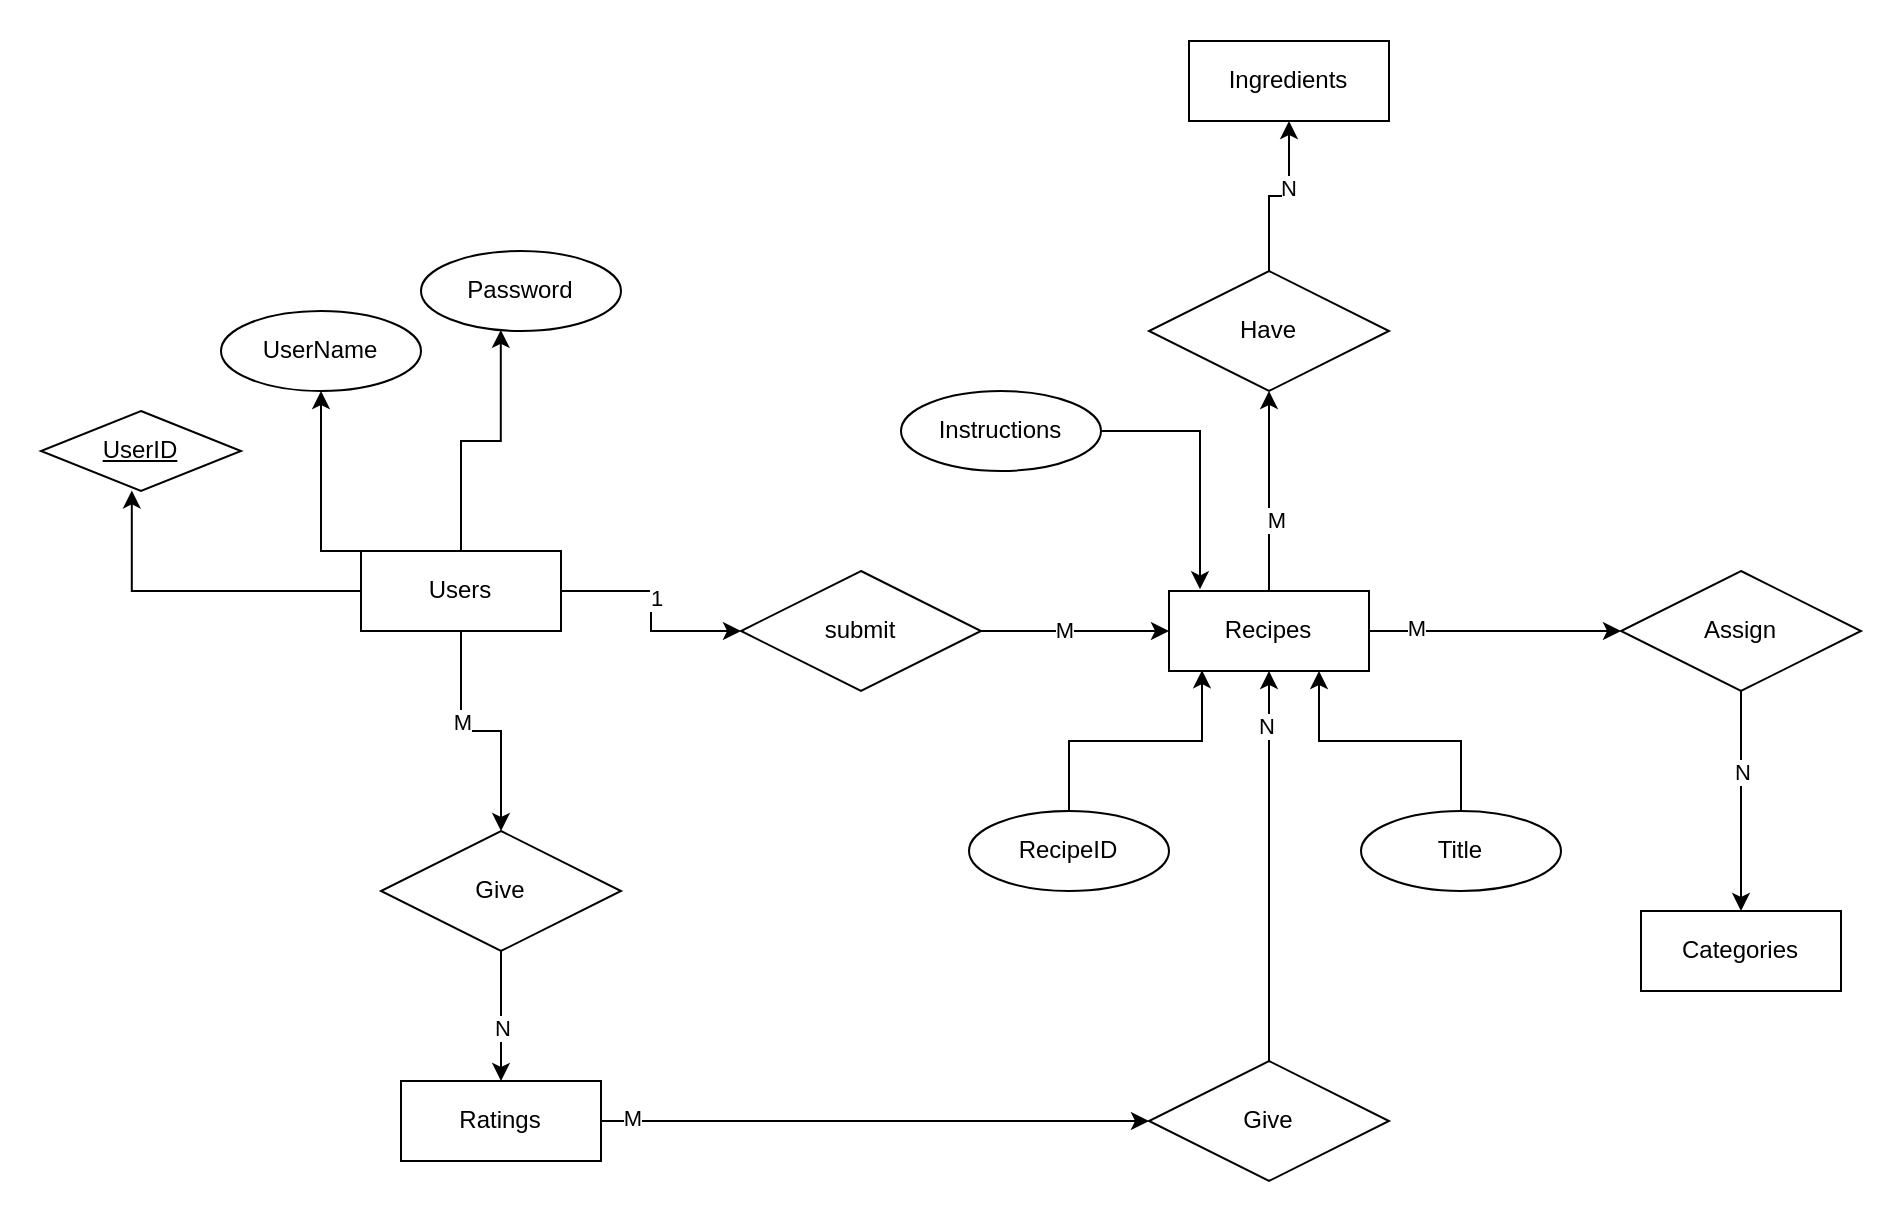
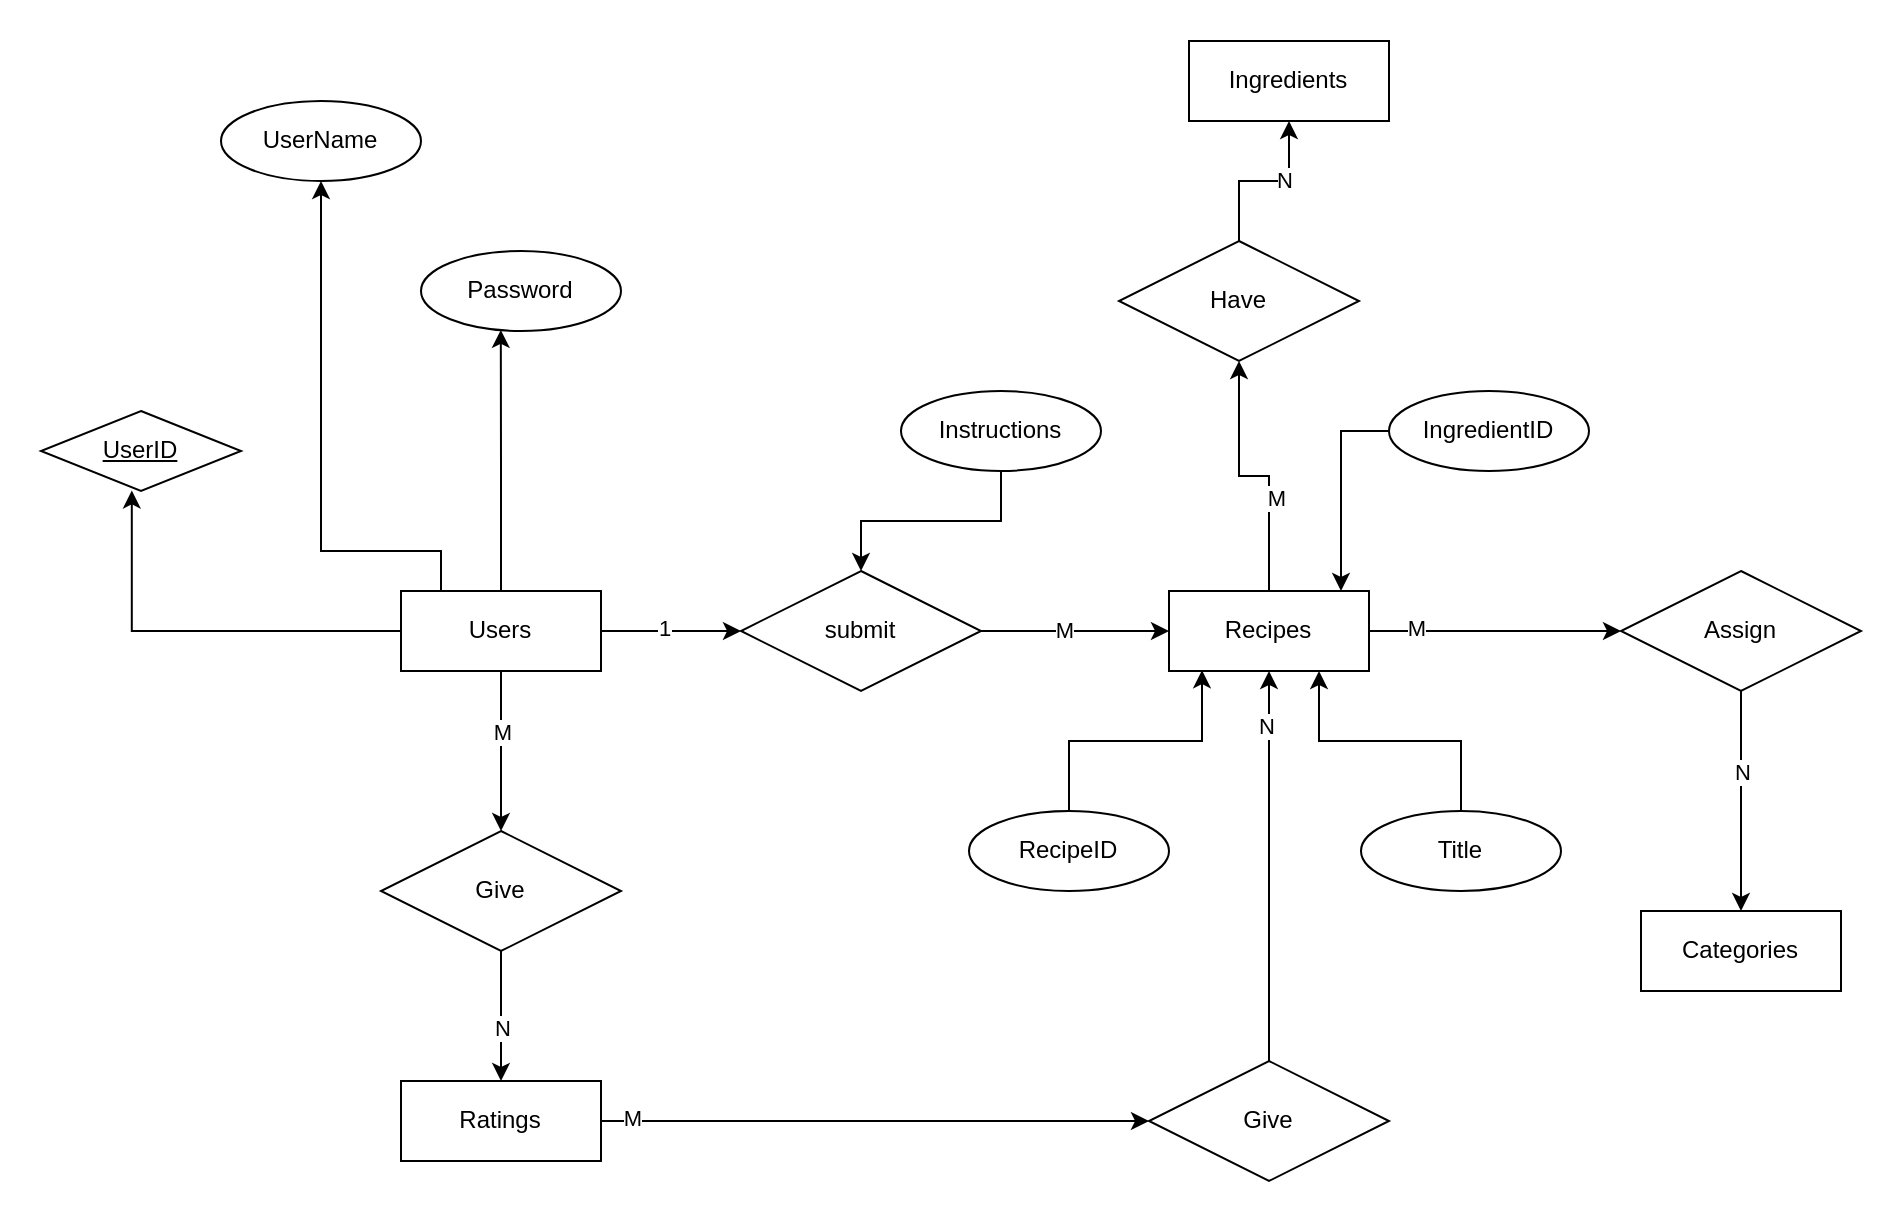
(1269, 331) -> (1239, 301)
(321, 351) -> (321, 141)
none -> (1489, 431)
(1200, 454) -> (938, 521)
none -> (1341, 480)
(461, 591) -> (501, 631)
